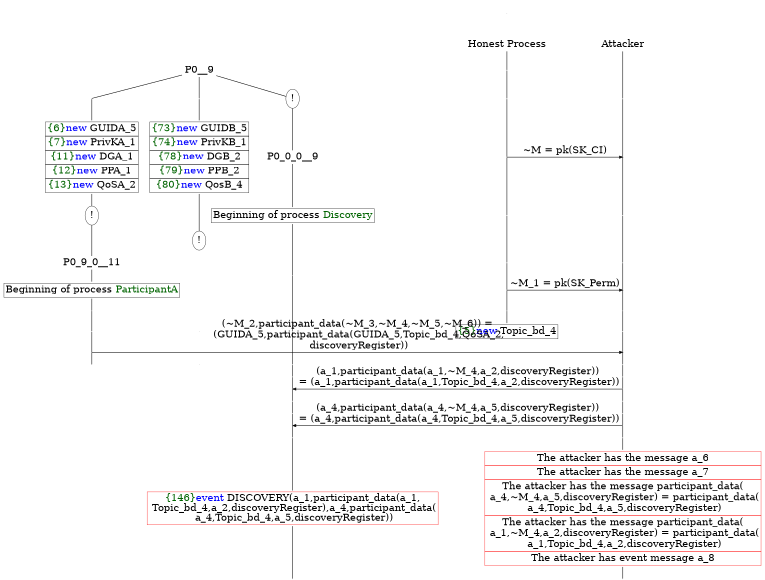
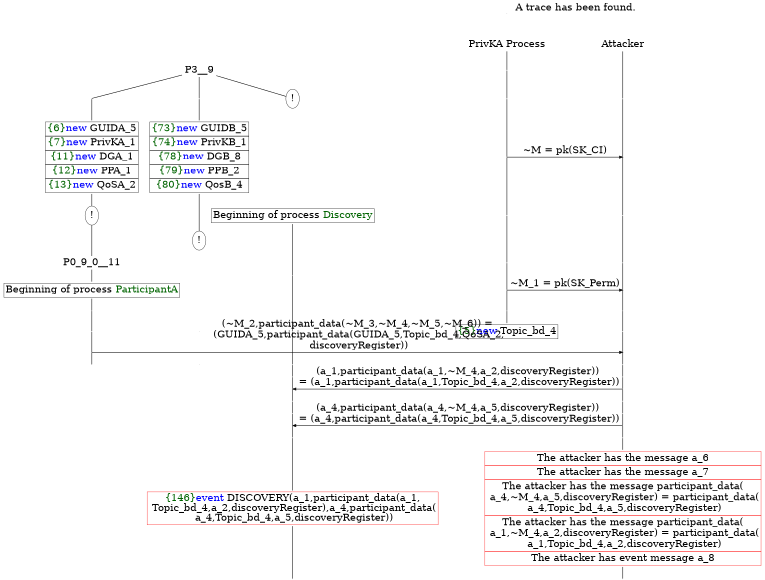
none -> (576, 13)
(507, 45) -> (507, 45)
(199, 70) -> (199, 70)
(224, 156) -> (224, 156)
(293, 157) -> none
